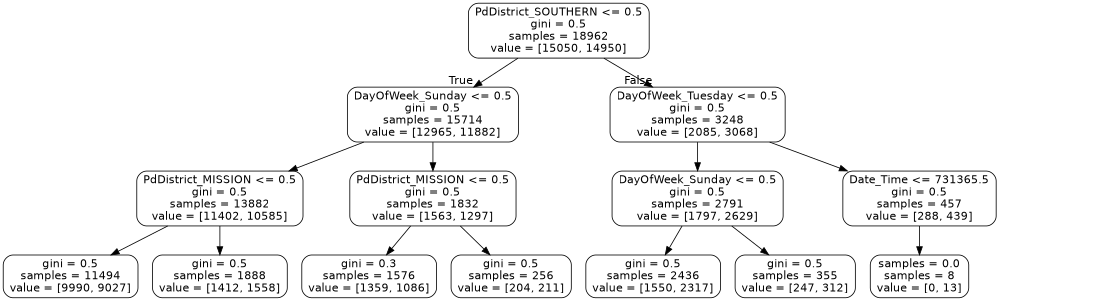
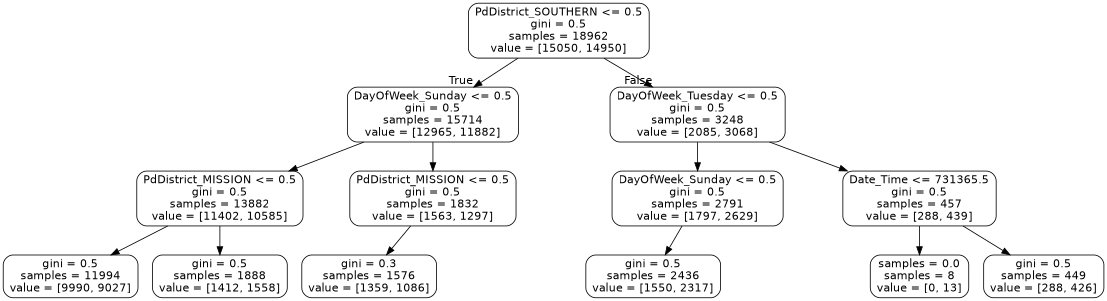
(71, 276) -> (71, 276)
(511, 276) -> none
(795, 276) -> none
none -> (1044, 276)
